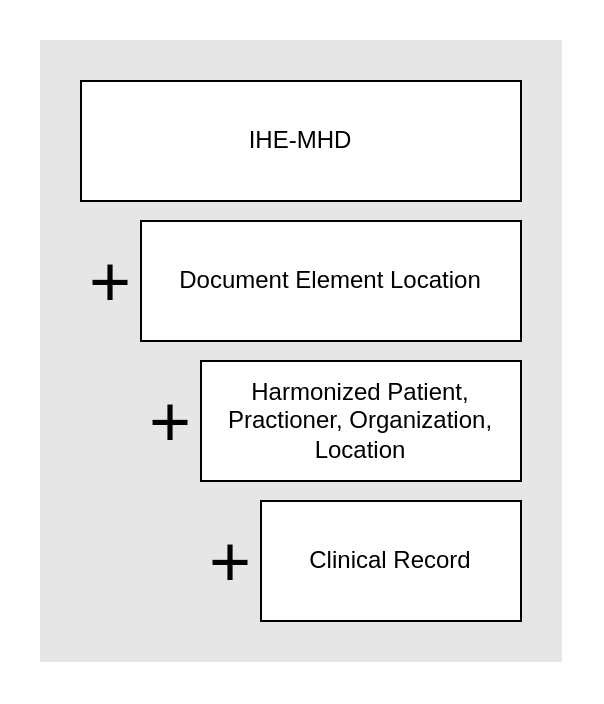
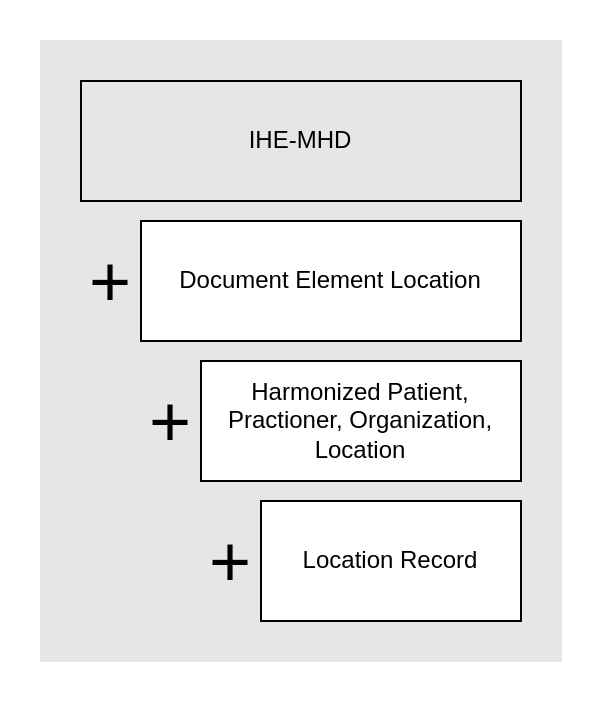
(301, 141) -> (301, 141)
(391, 561) -> (391, 561)
